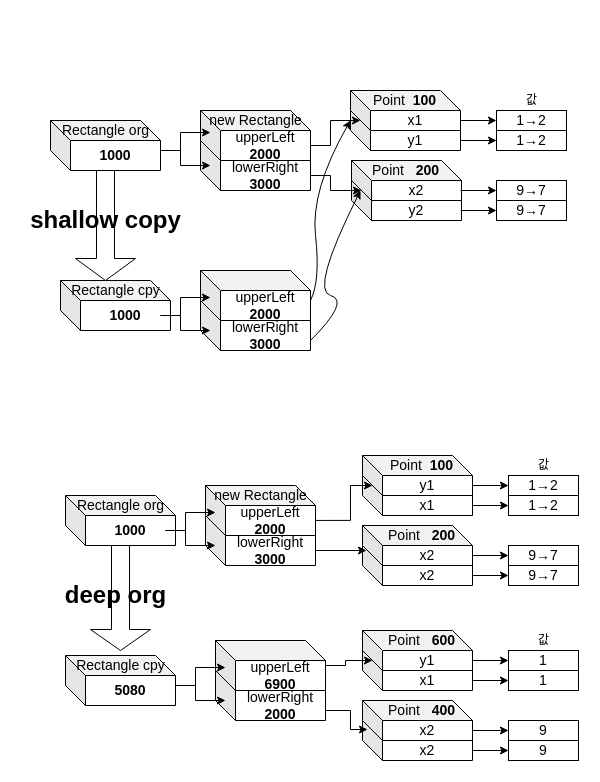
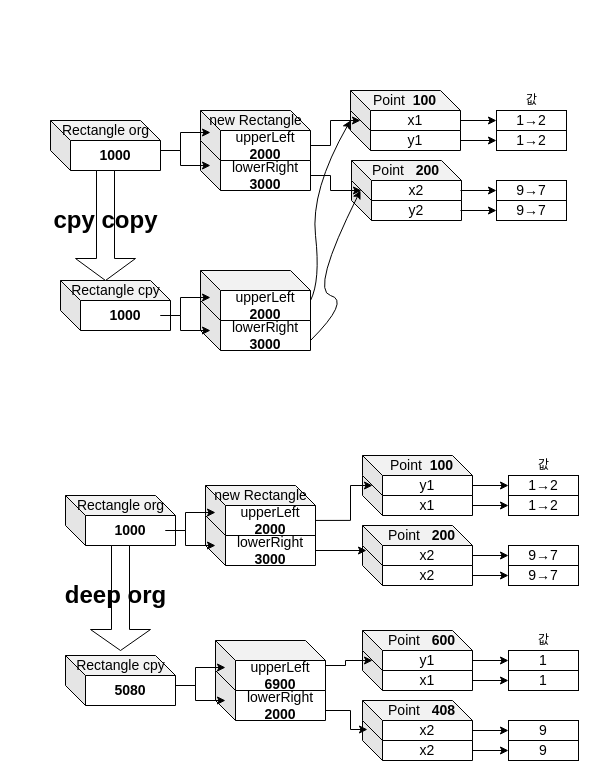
(106, 221) -> (106, 221)
(422, 711) -> (422, 711)
